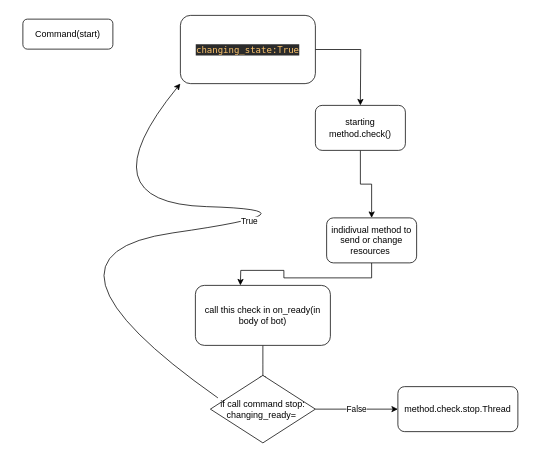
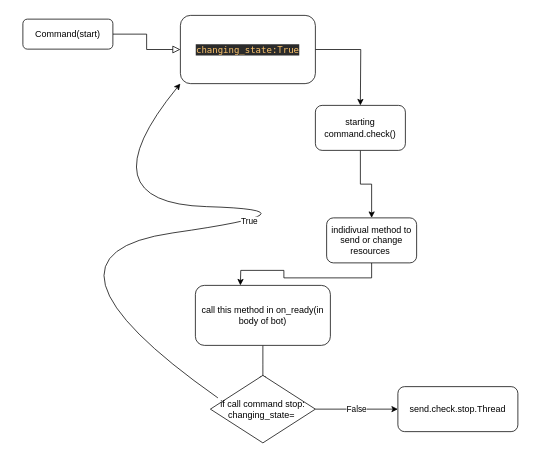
none -> (147, 38)
(360, 128) -> (360, 128)
(263, 315) -> (263, 315)
(263, 409) -> (263, 409)
(458, 409) -> (458, 409)
